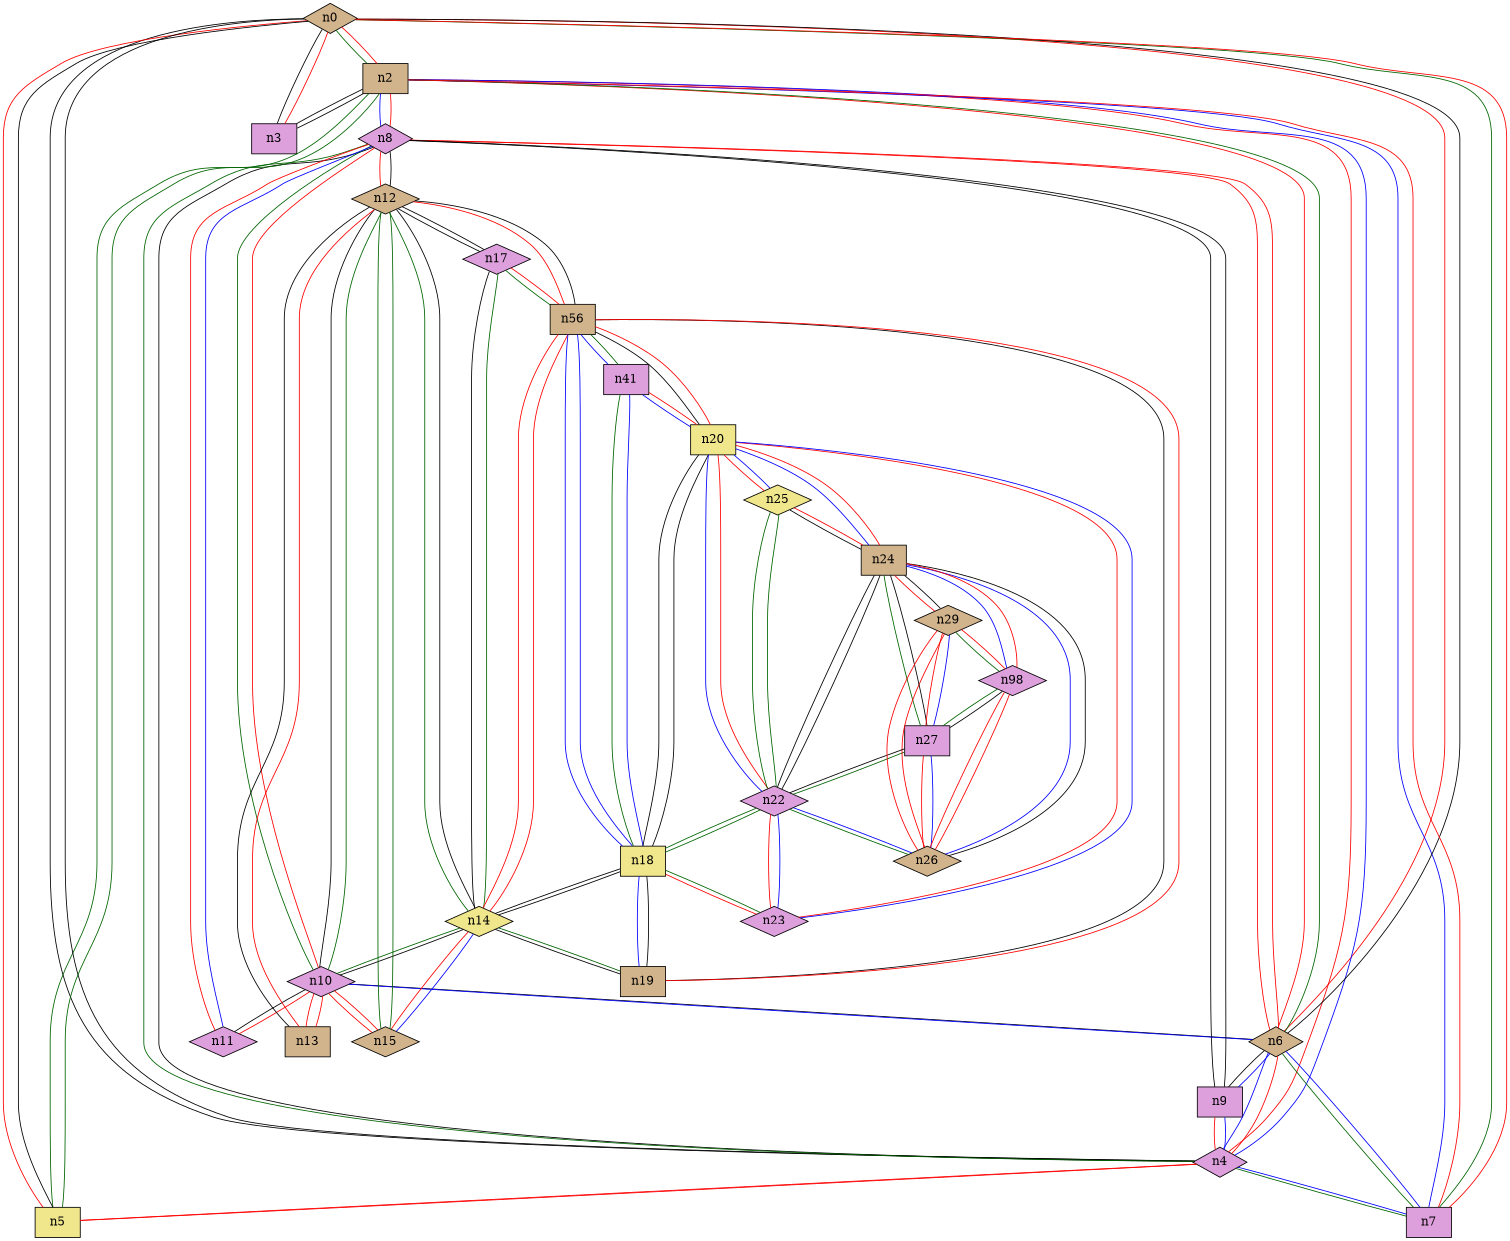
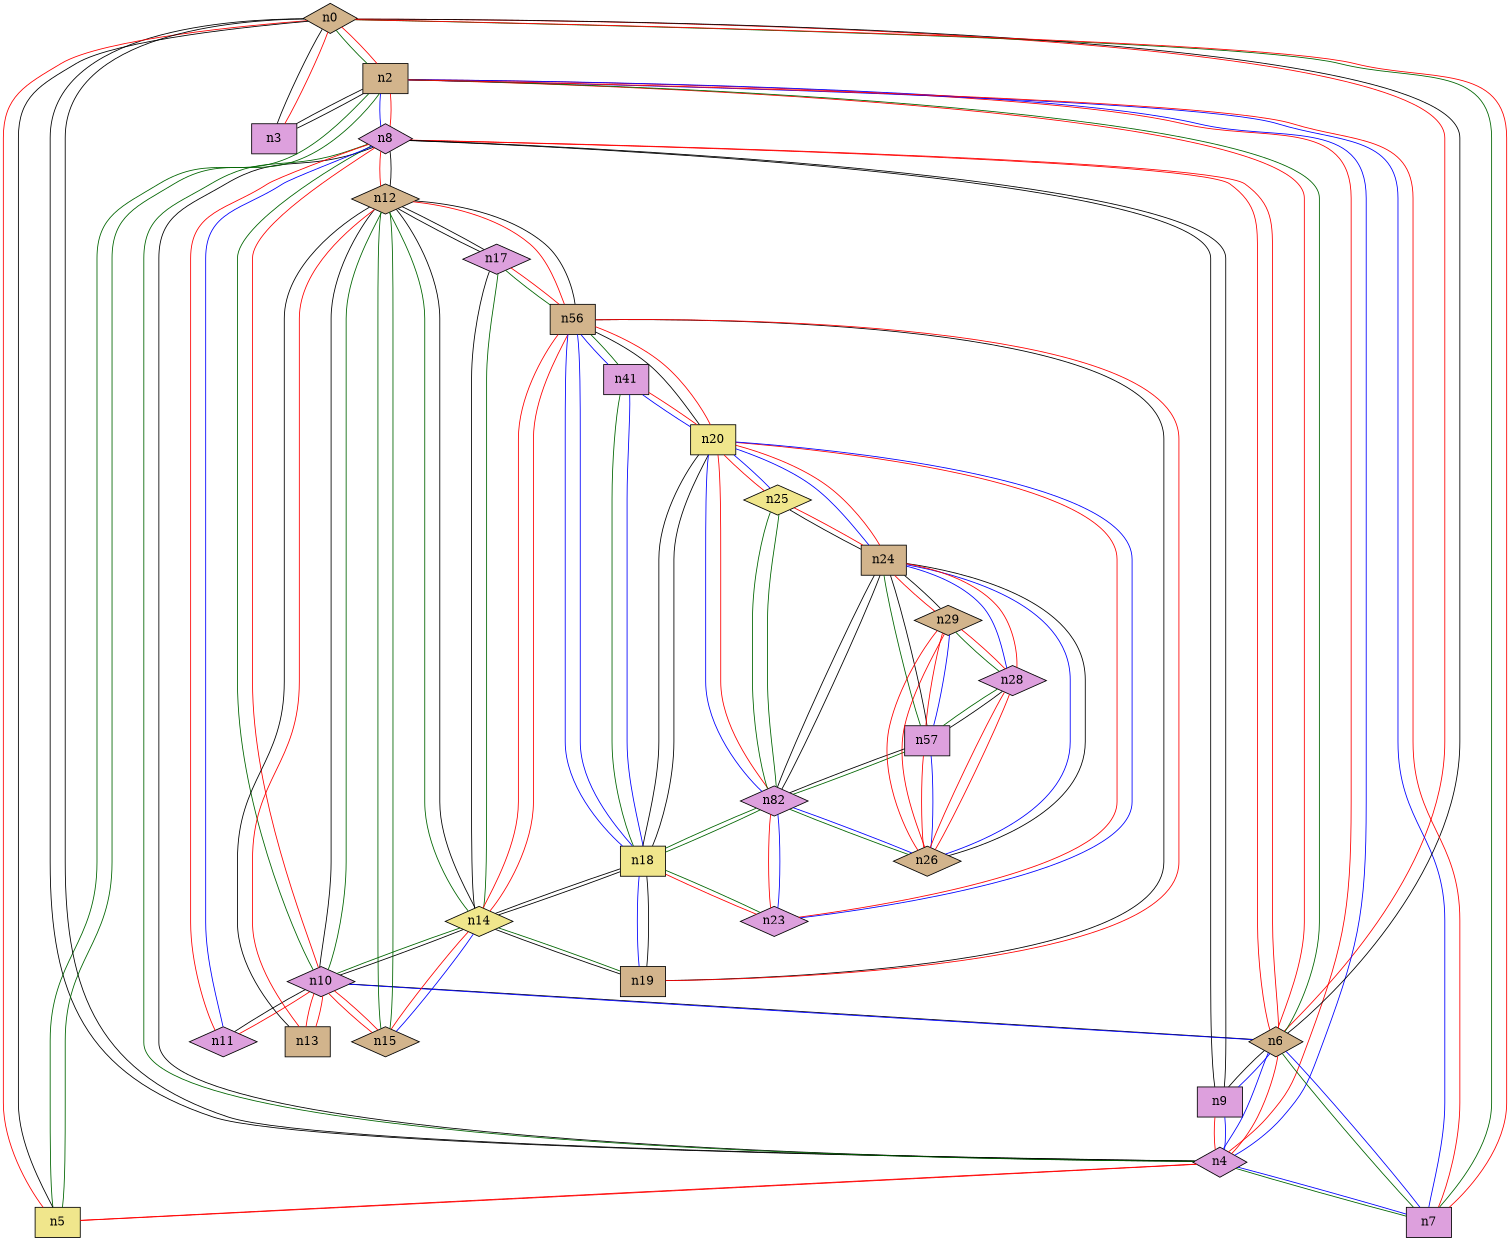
(1013, 681) -> (1013, 681)
(927, 741) -> (927, 741)
(774, 801) -> (774, 801)
